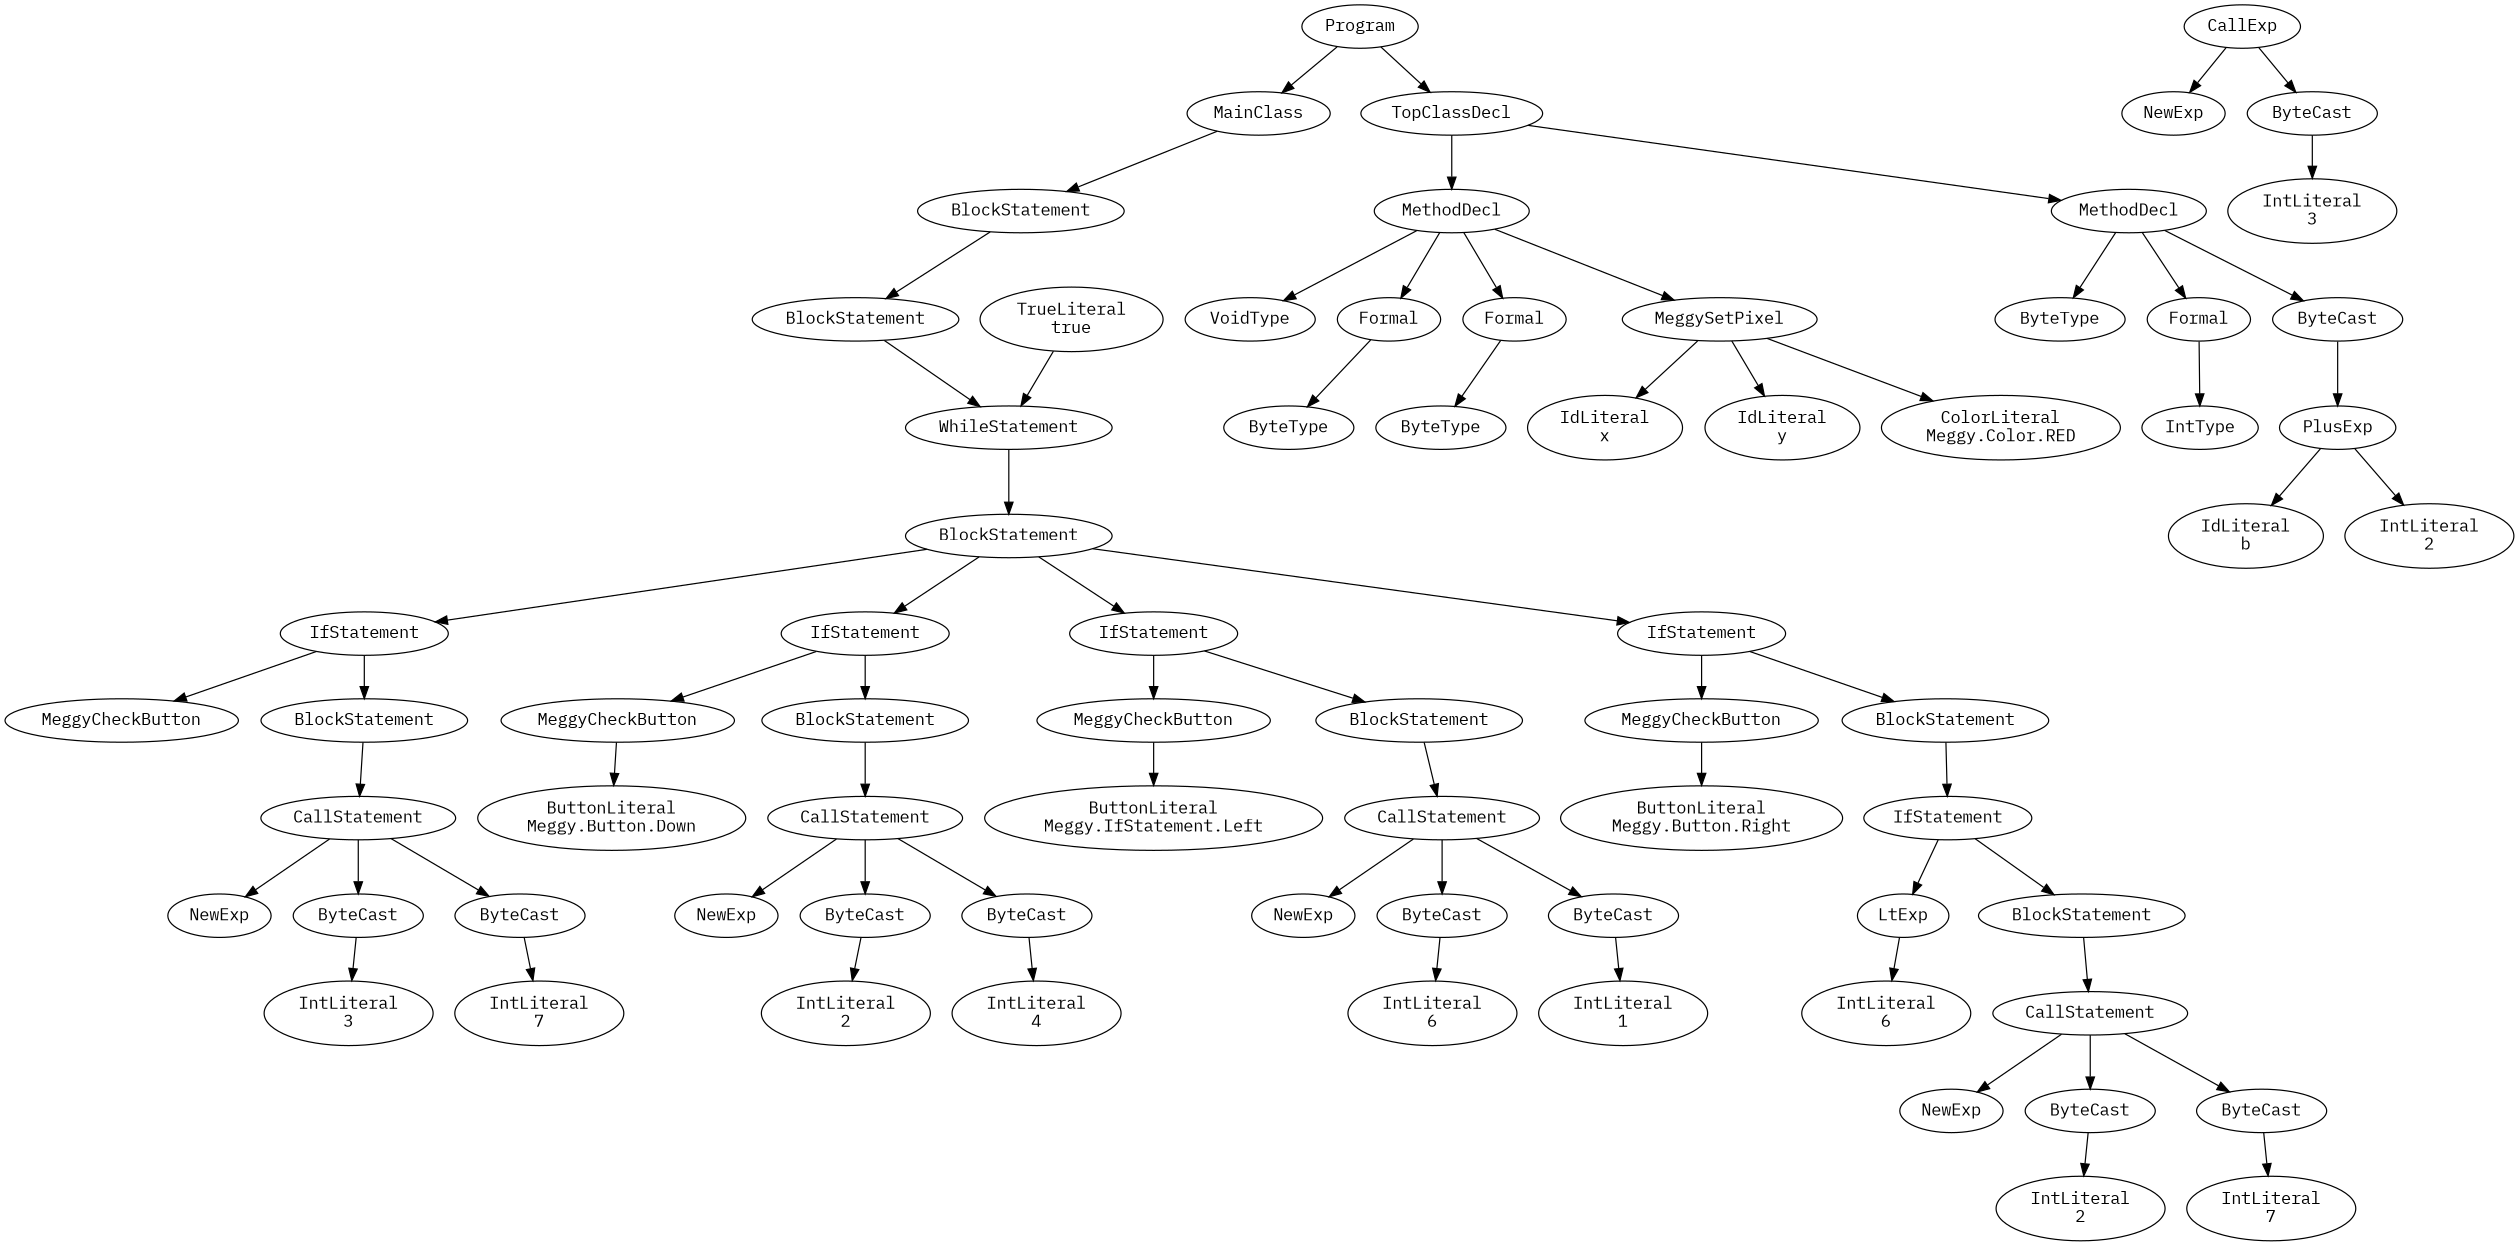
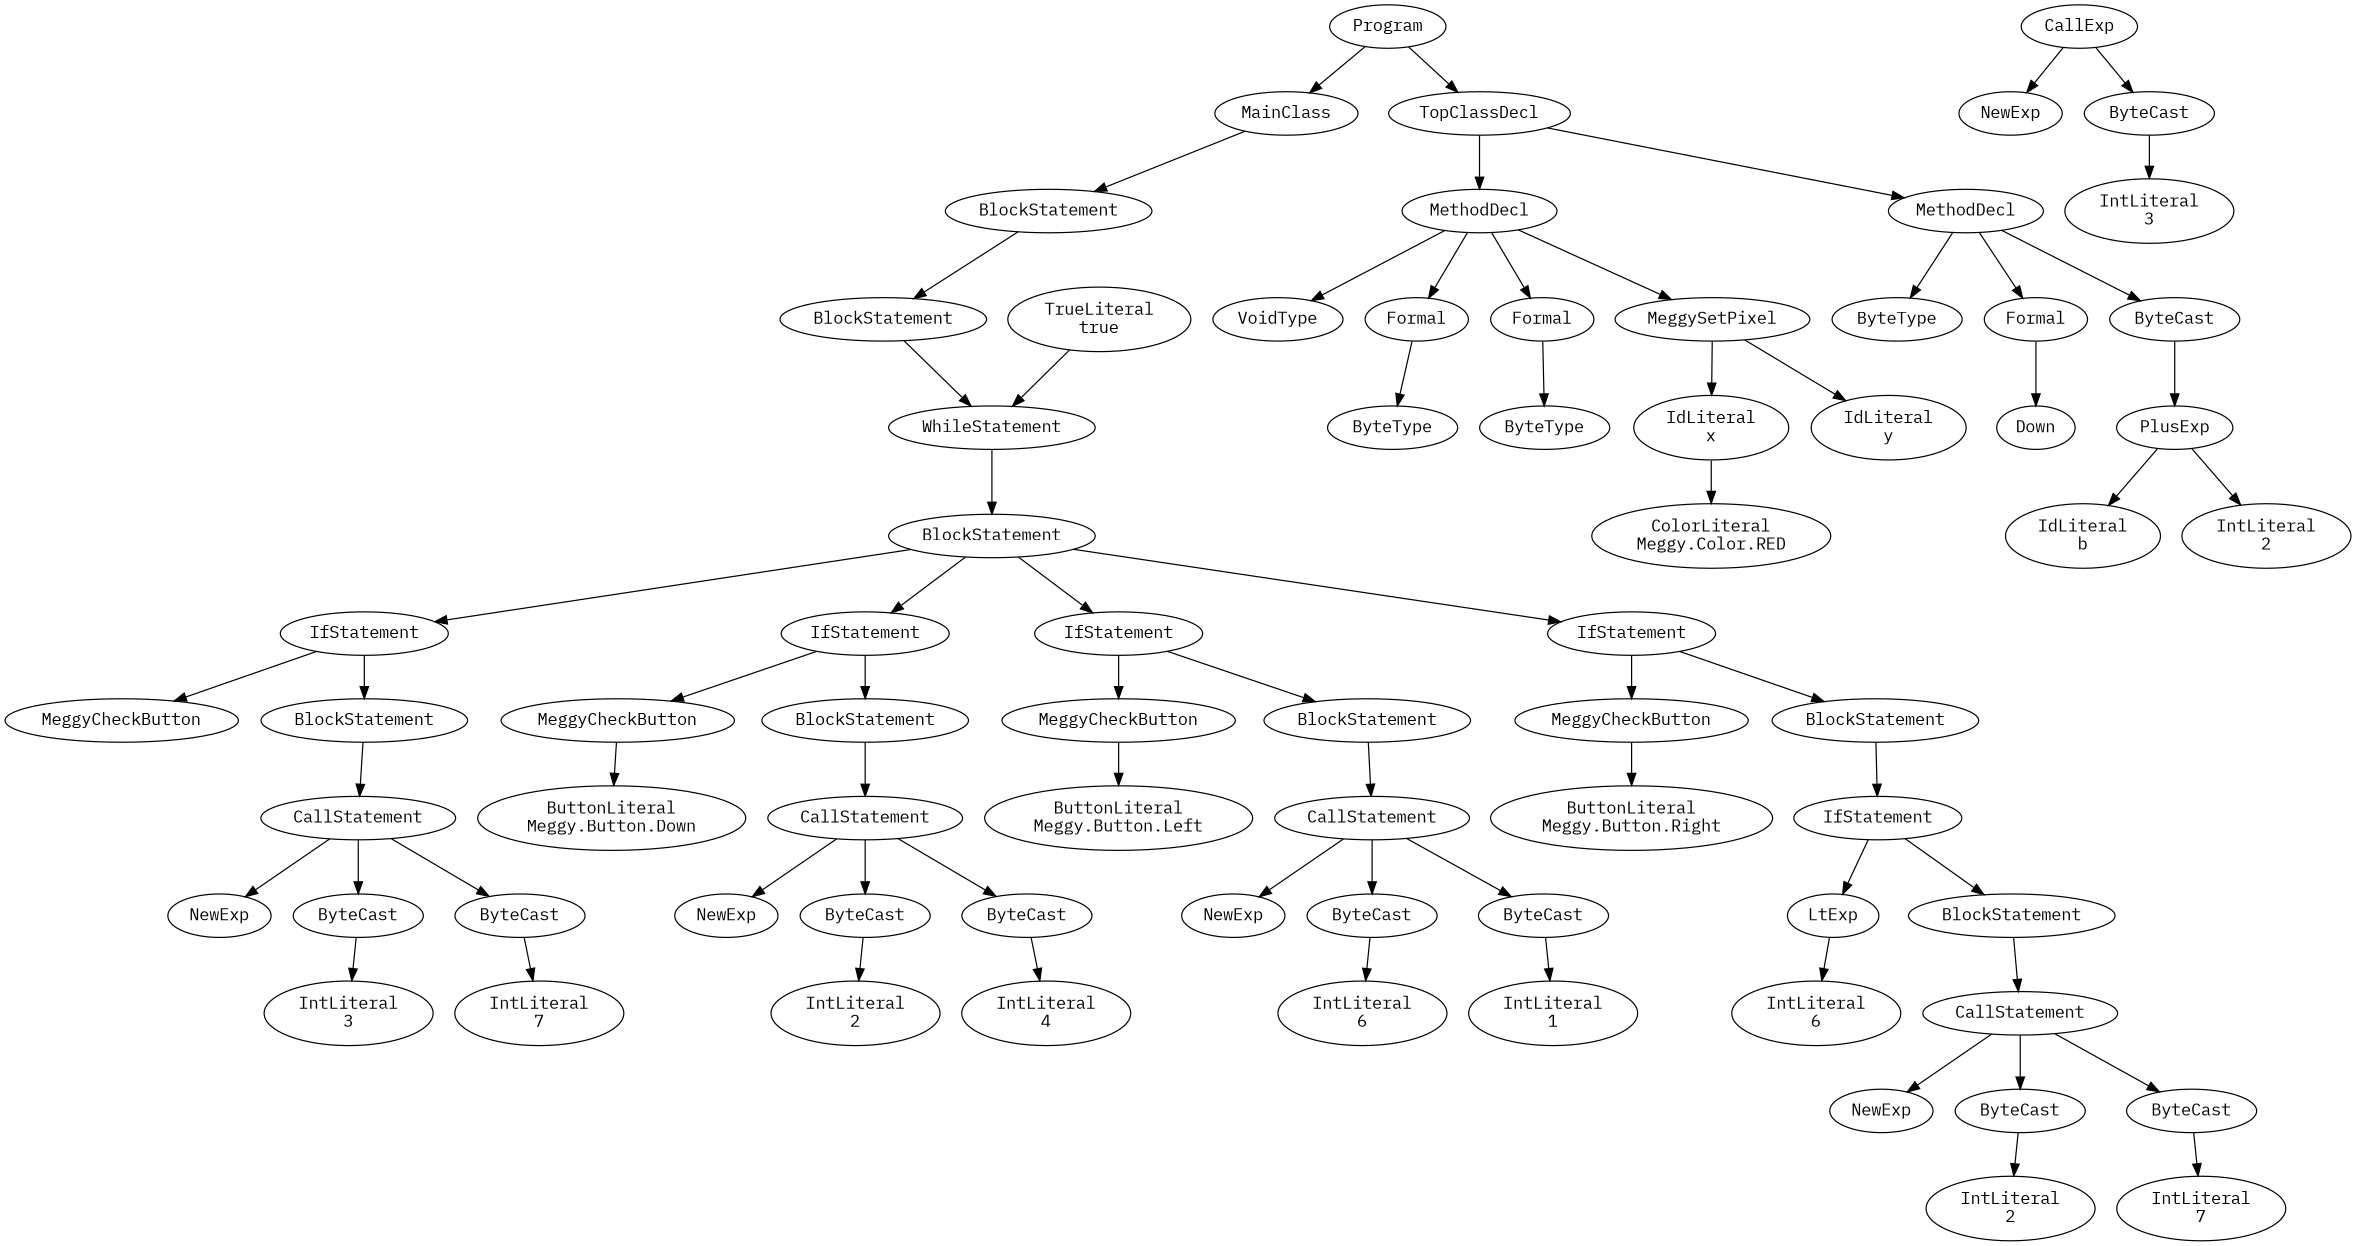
(1844, 367) -> (1711, 476)
(2200, 428) -> (2036, 428)
(1154, 818) -> (1119, 818)
